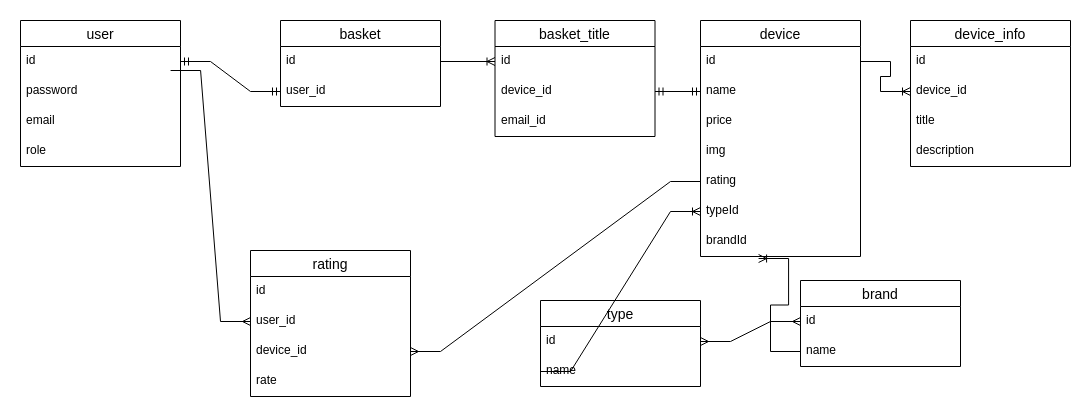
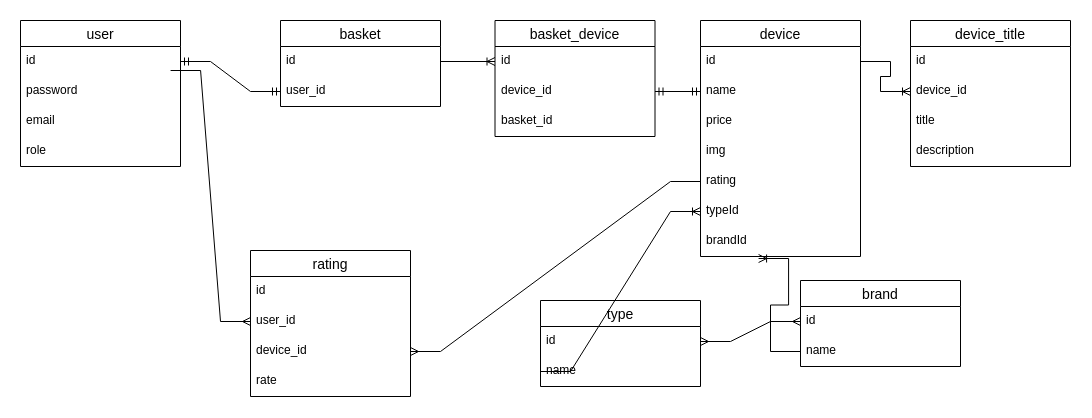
(575, 34) -> (575, 34)
(990, 34) -> (990, 34)
(524, 121) -> (530, 121)
